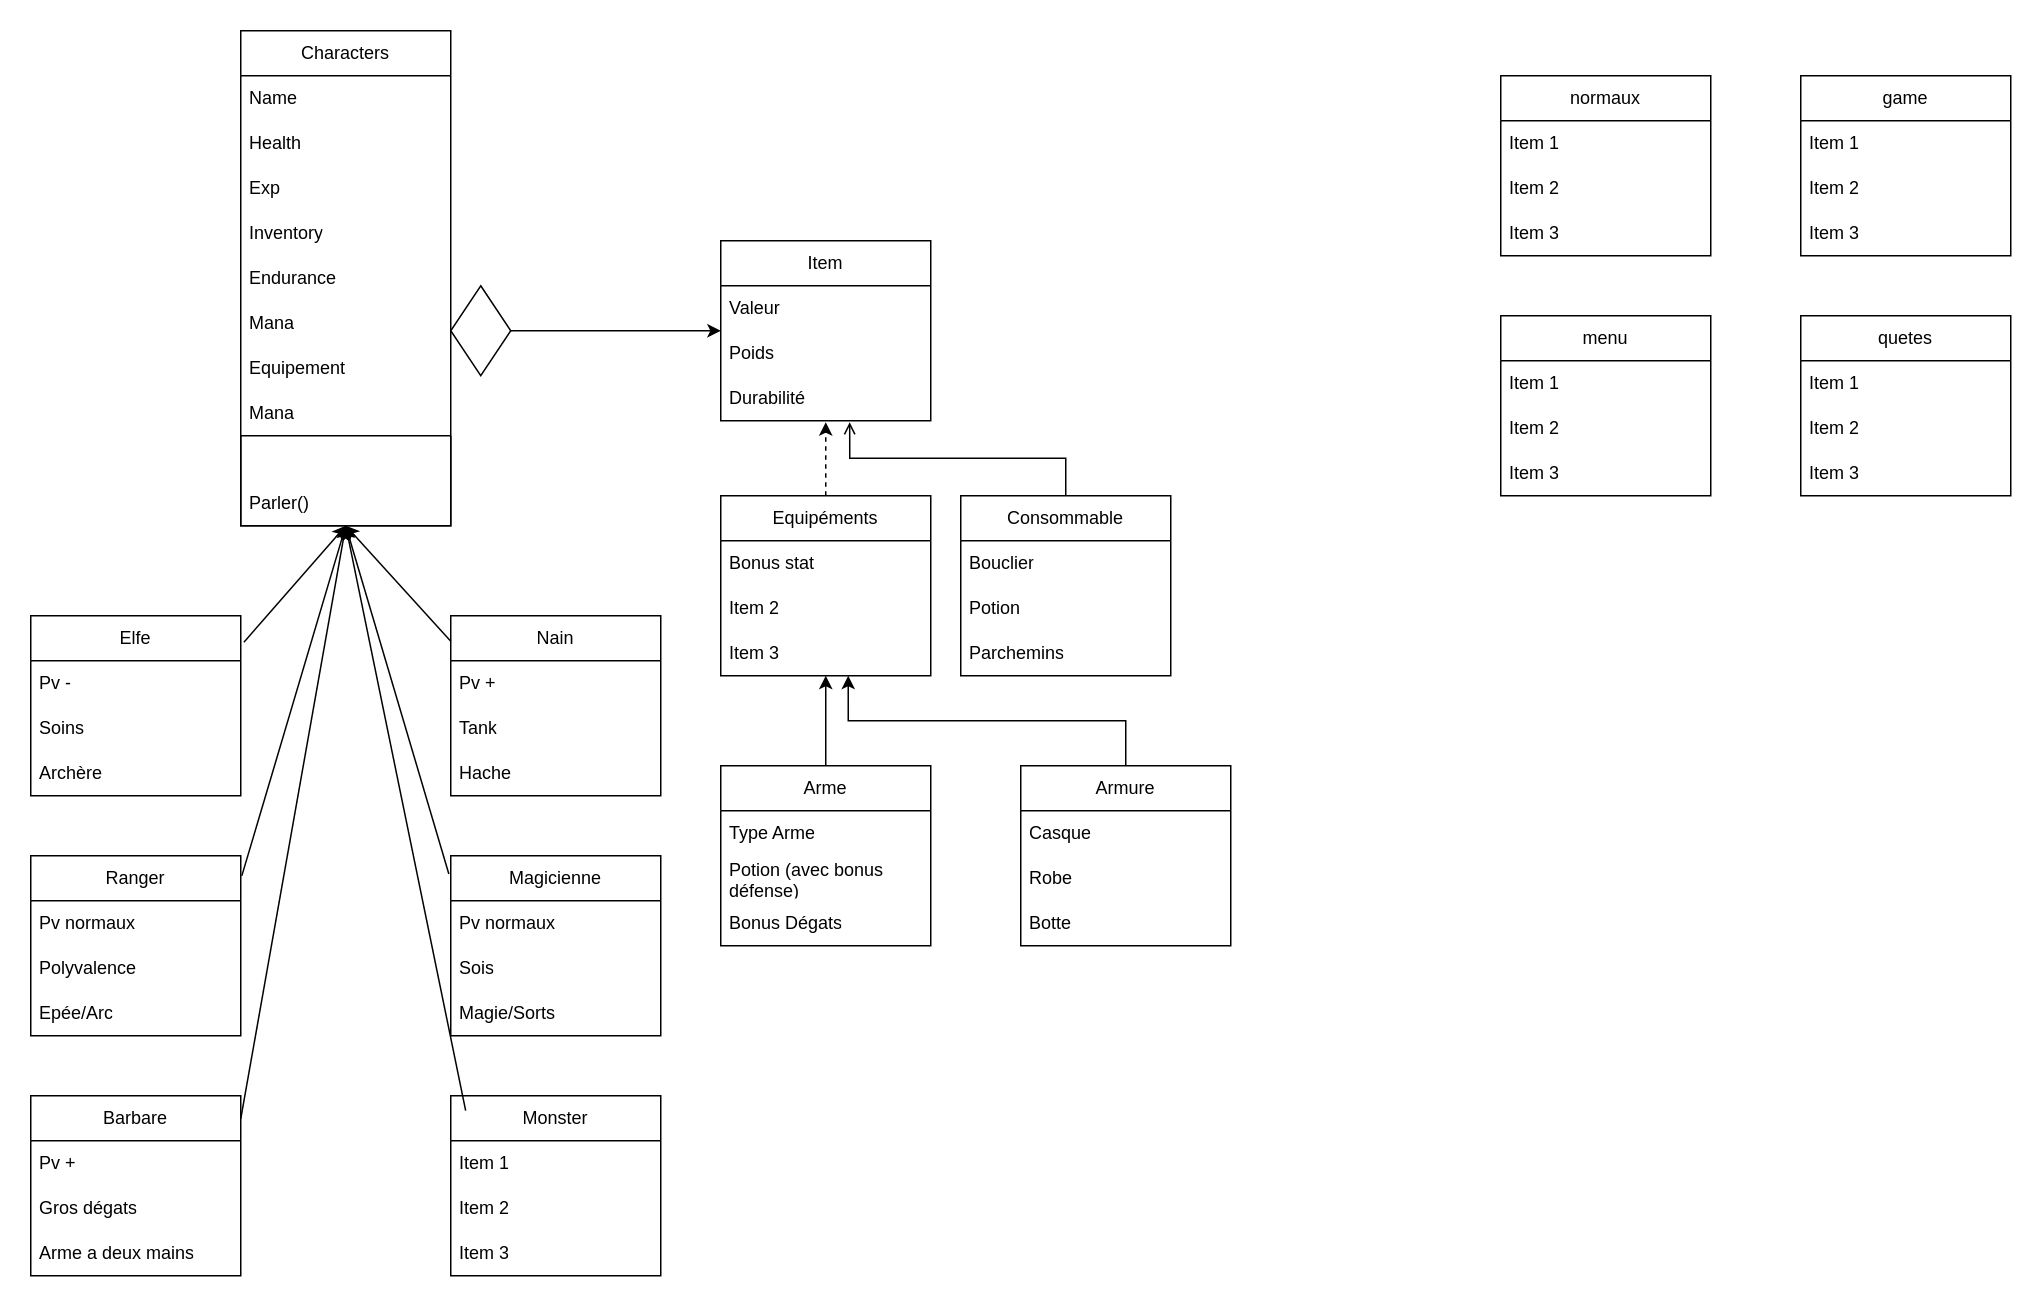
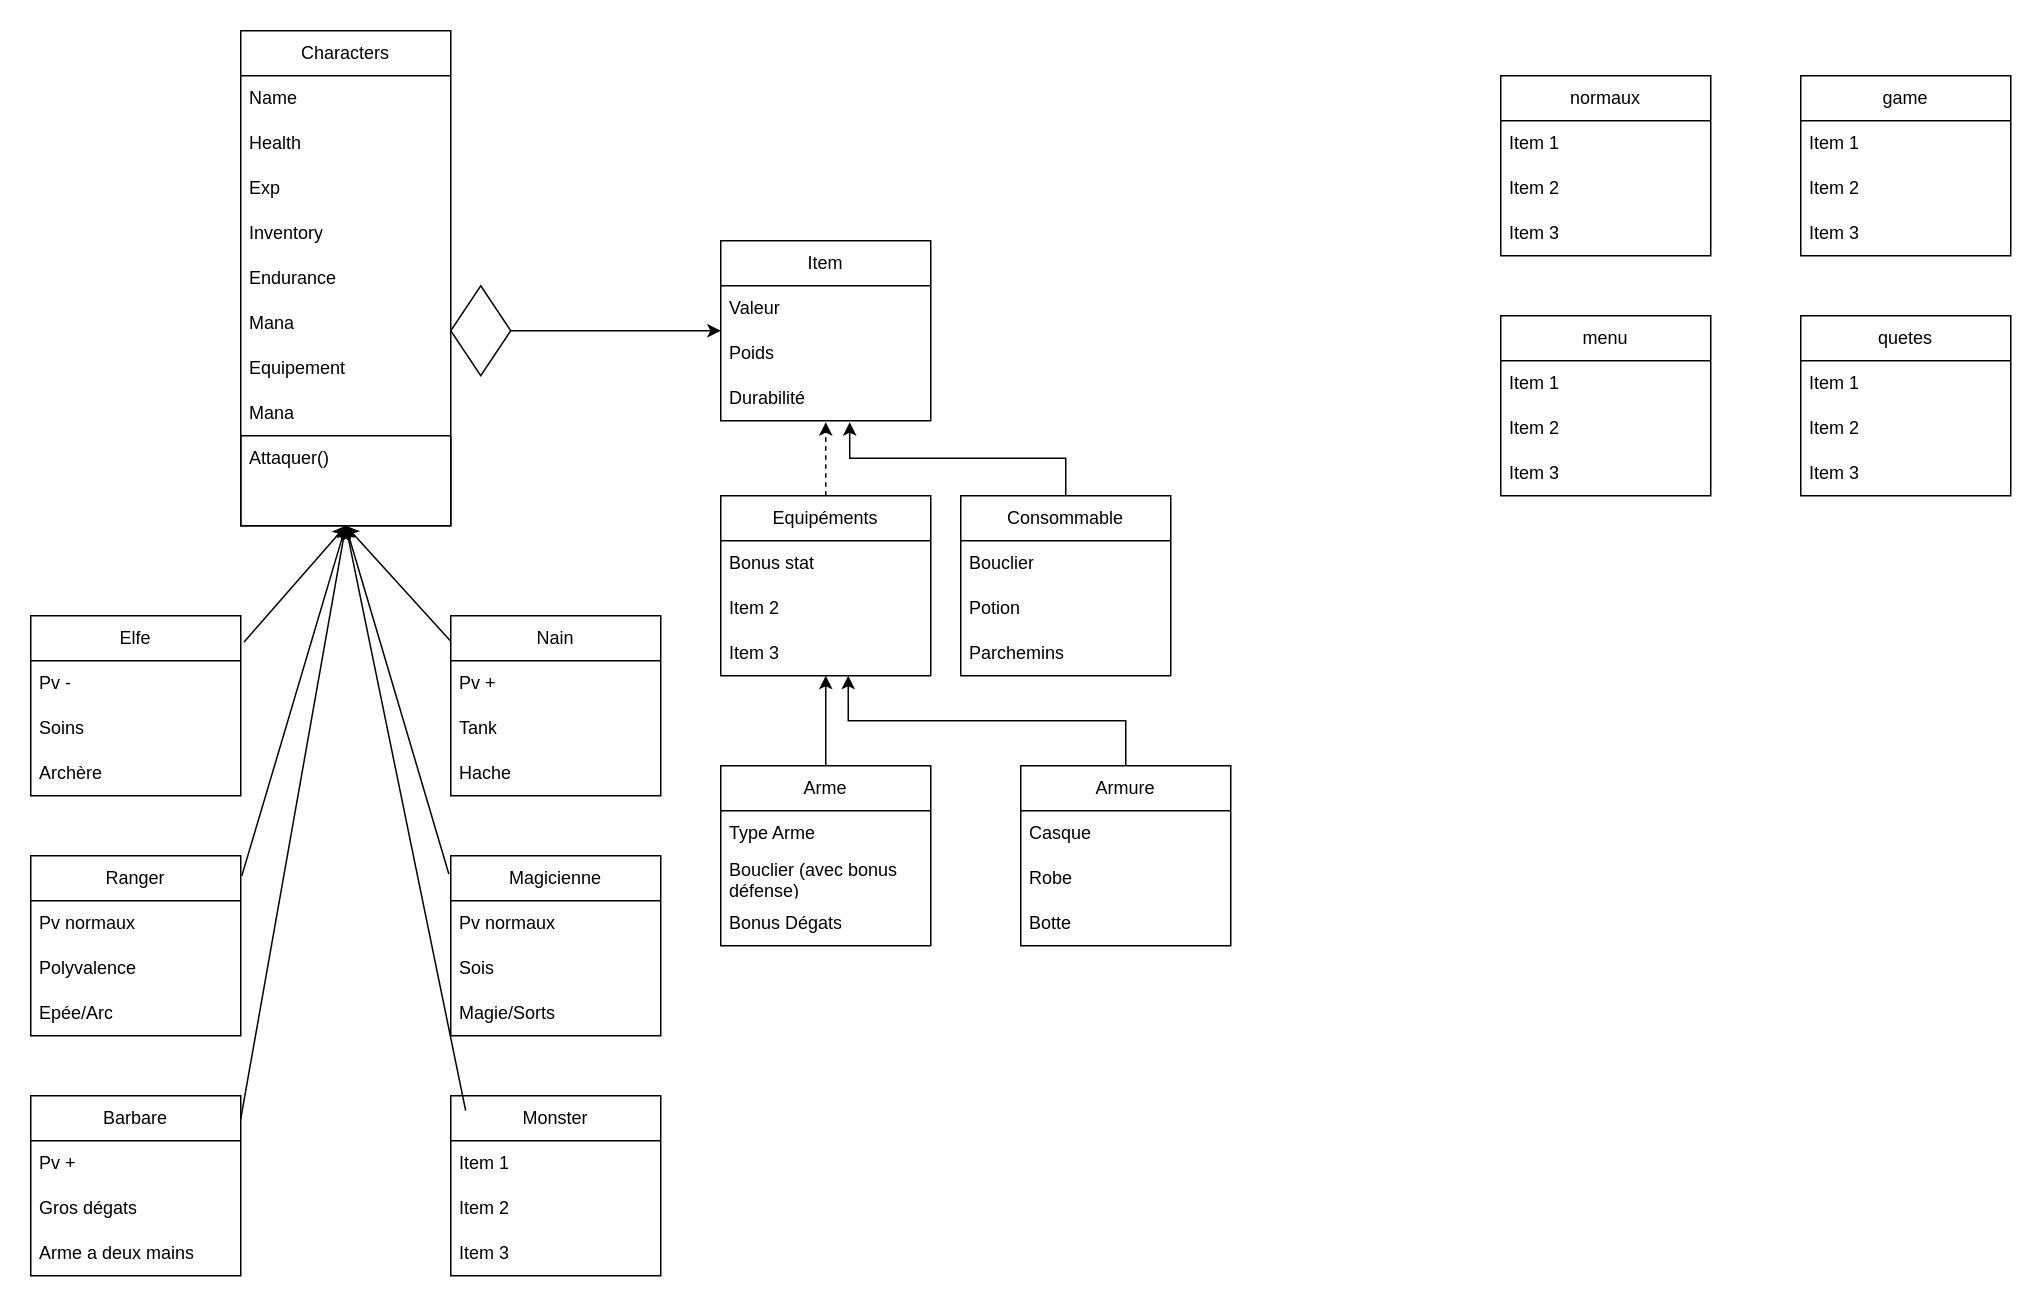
(850, 431) -> (850, 434)
none -> (346, 458)
(301, 503) -> none
(827, 878) -> (827, 878)
